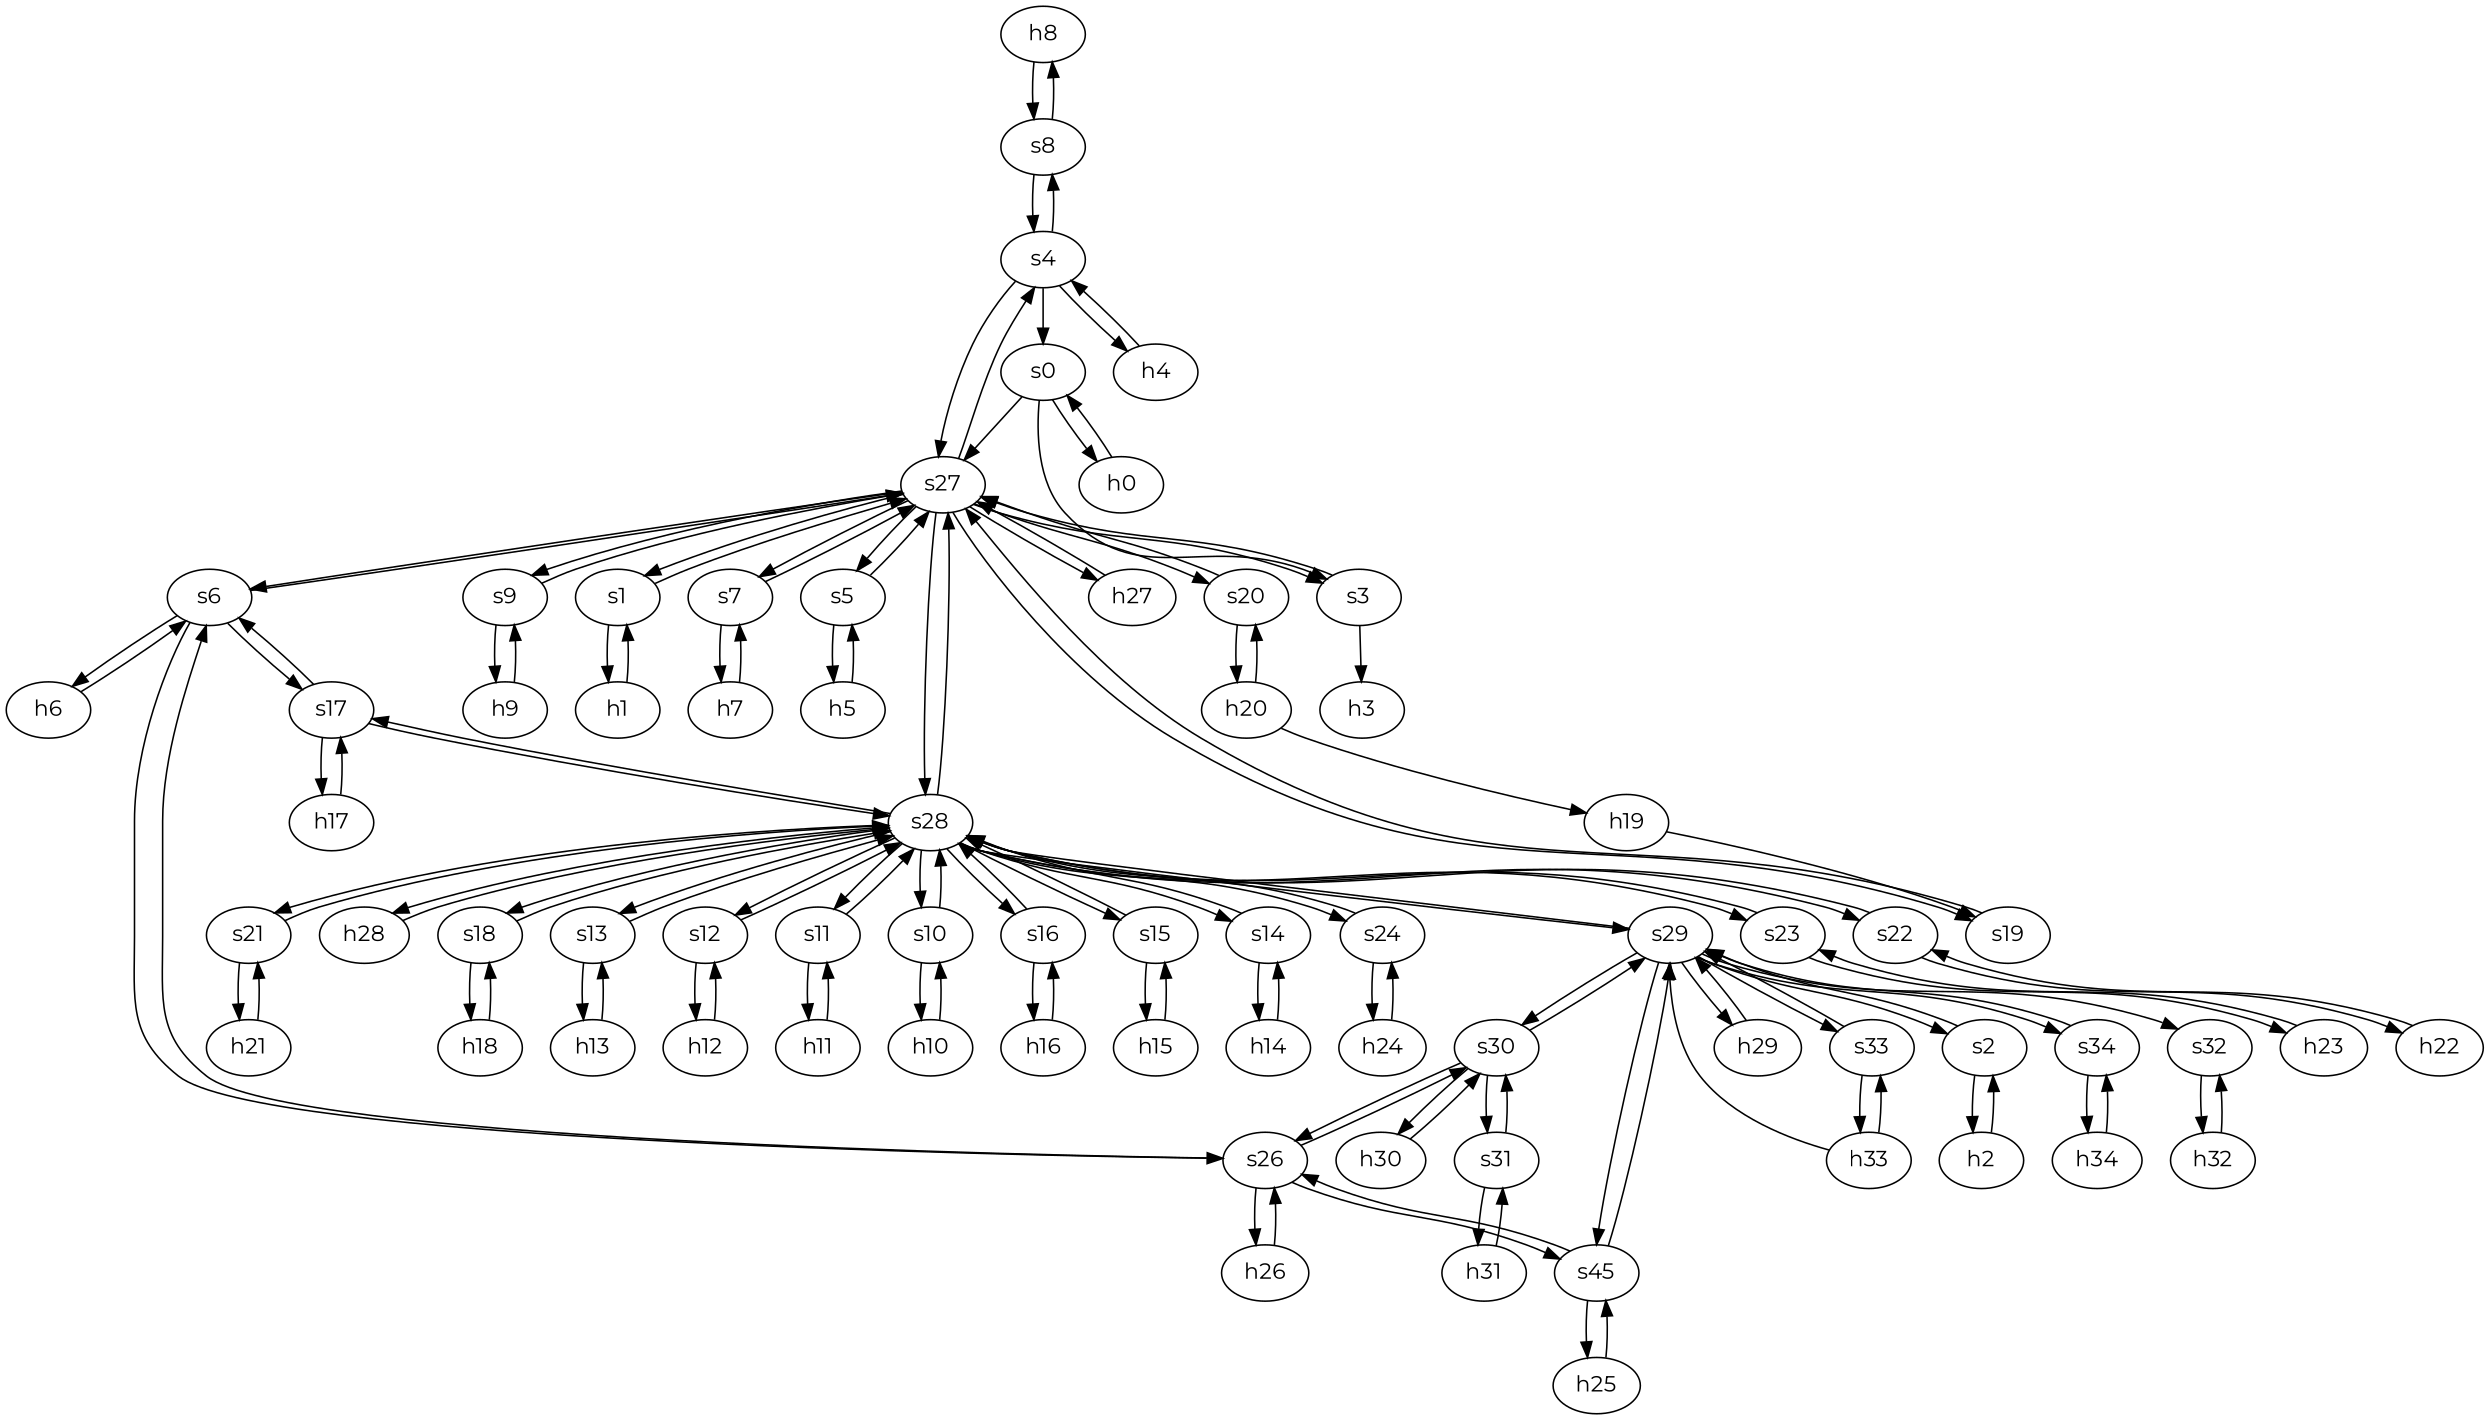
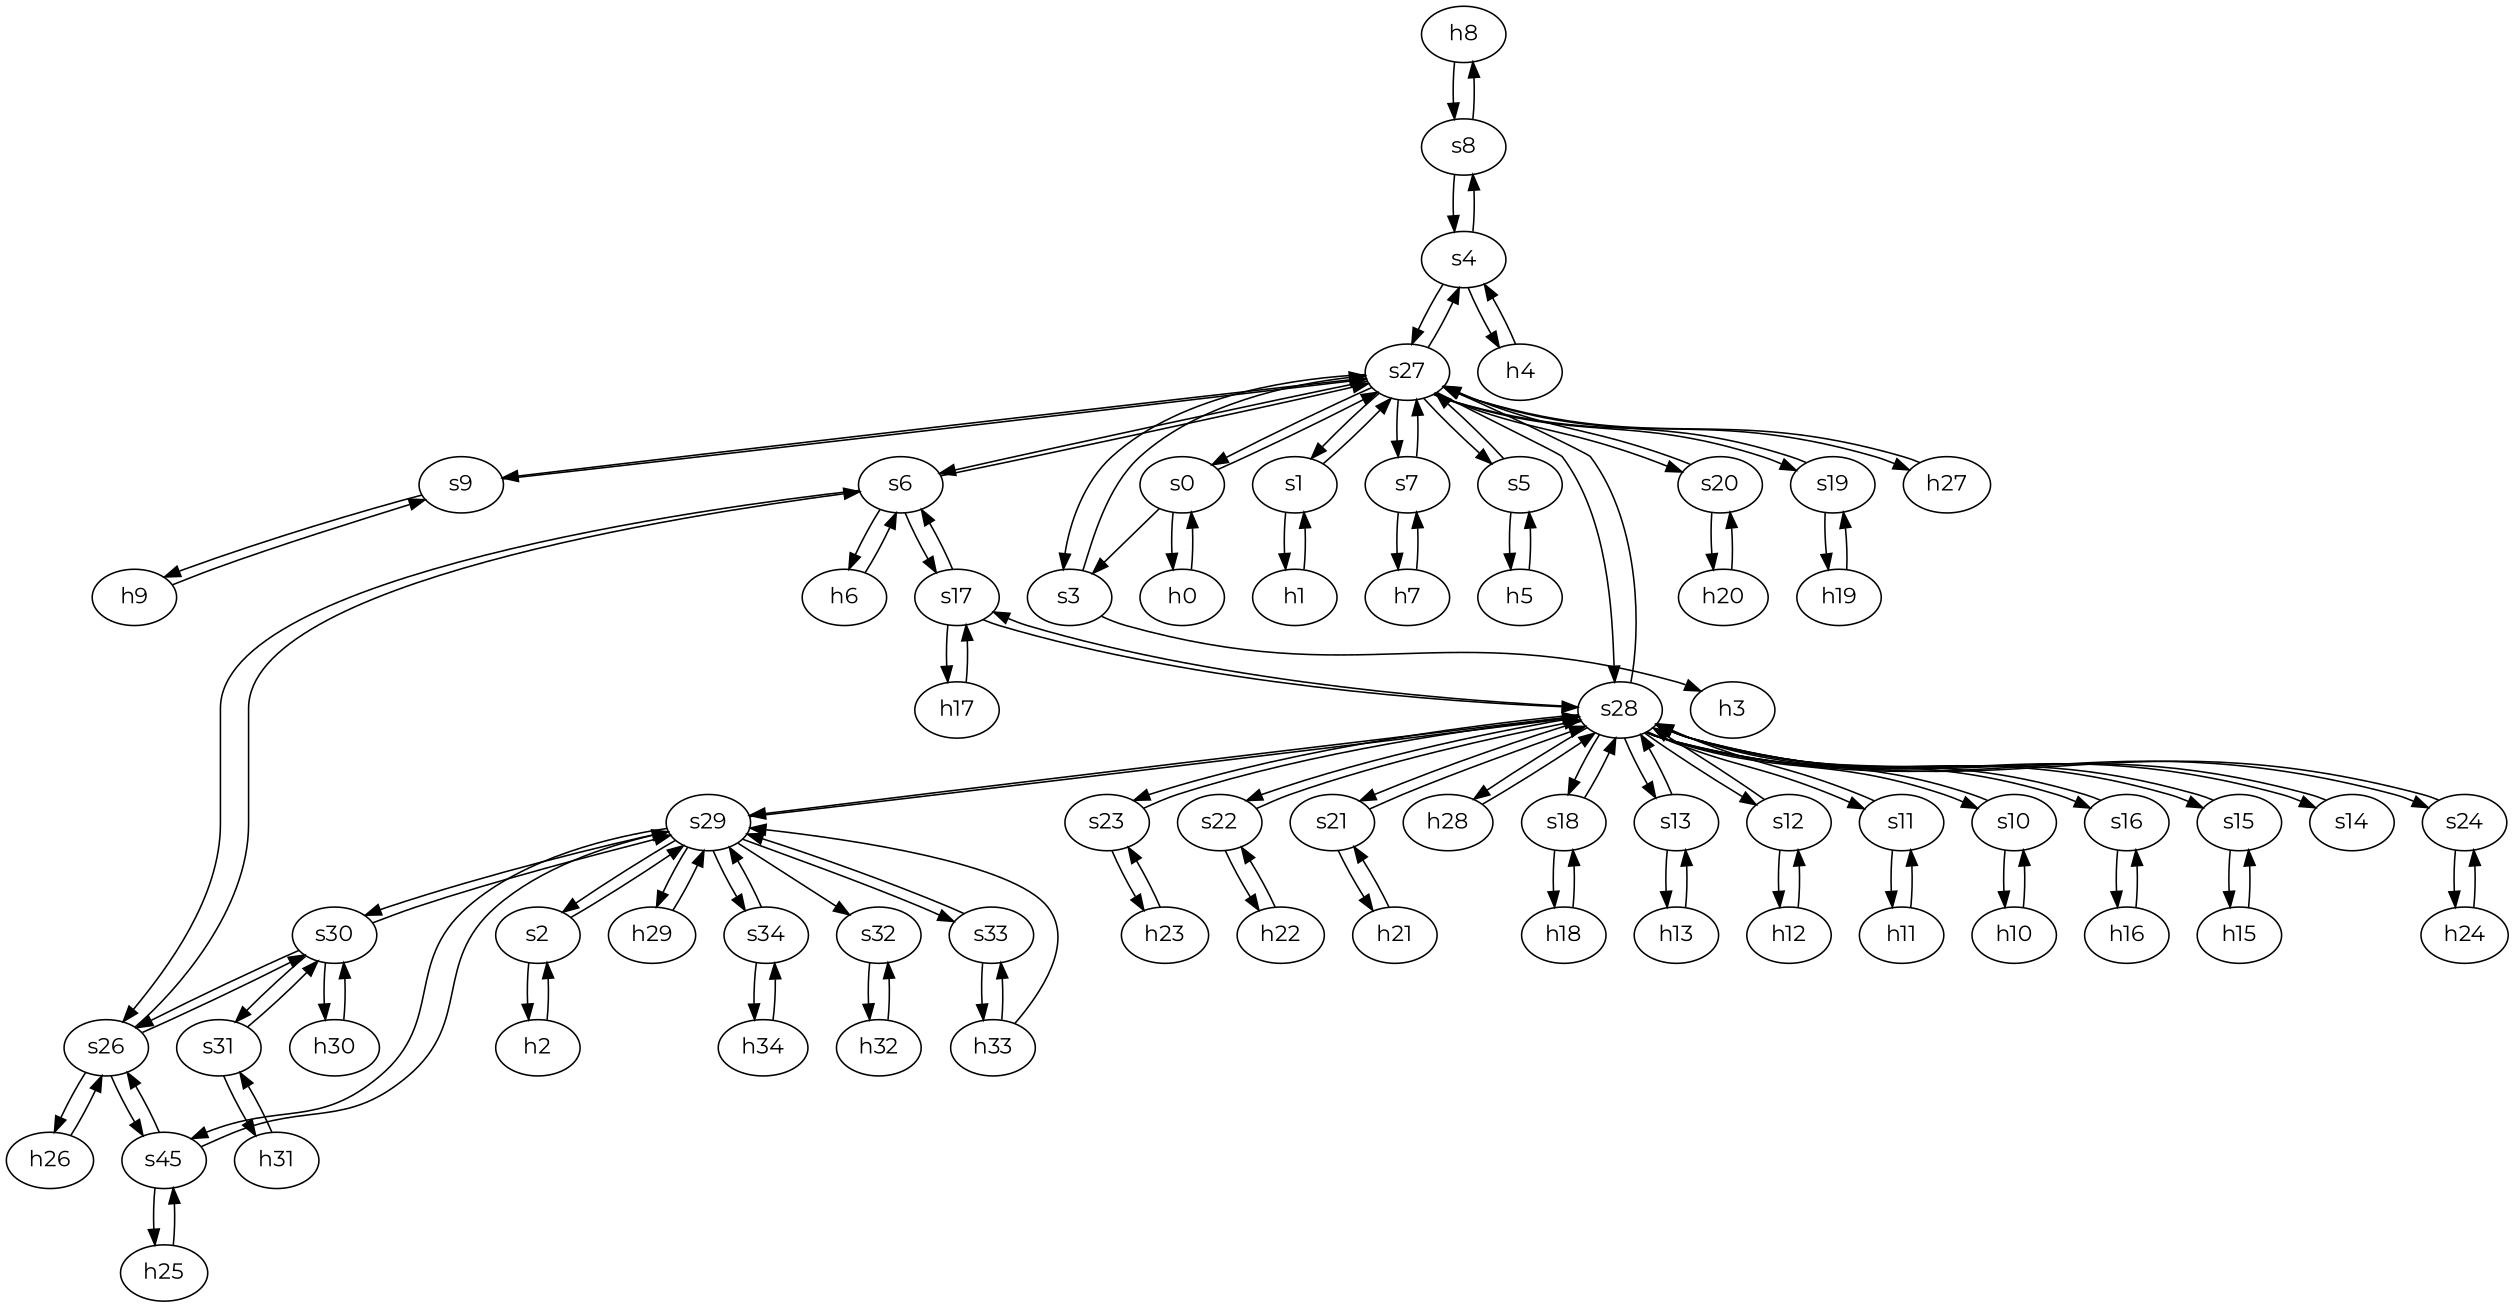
(1043, 308) -> (1298, 422)
(1425, 774) -> (1825, 533)
(1268, 1048) -> none
